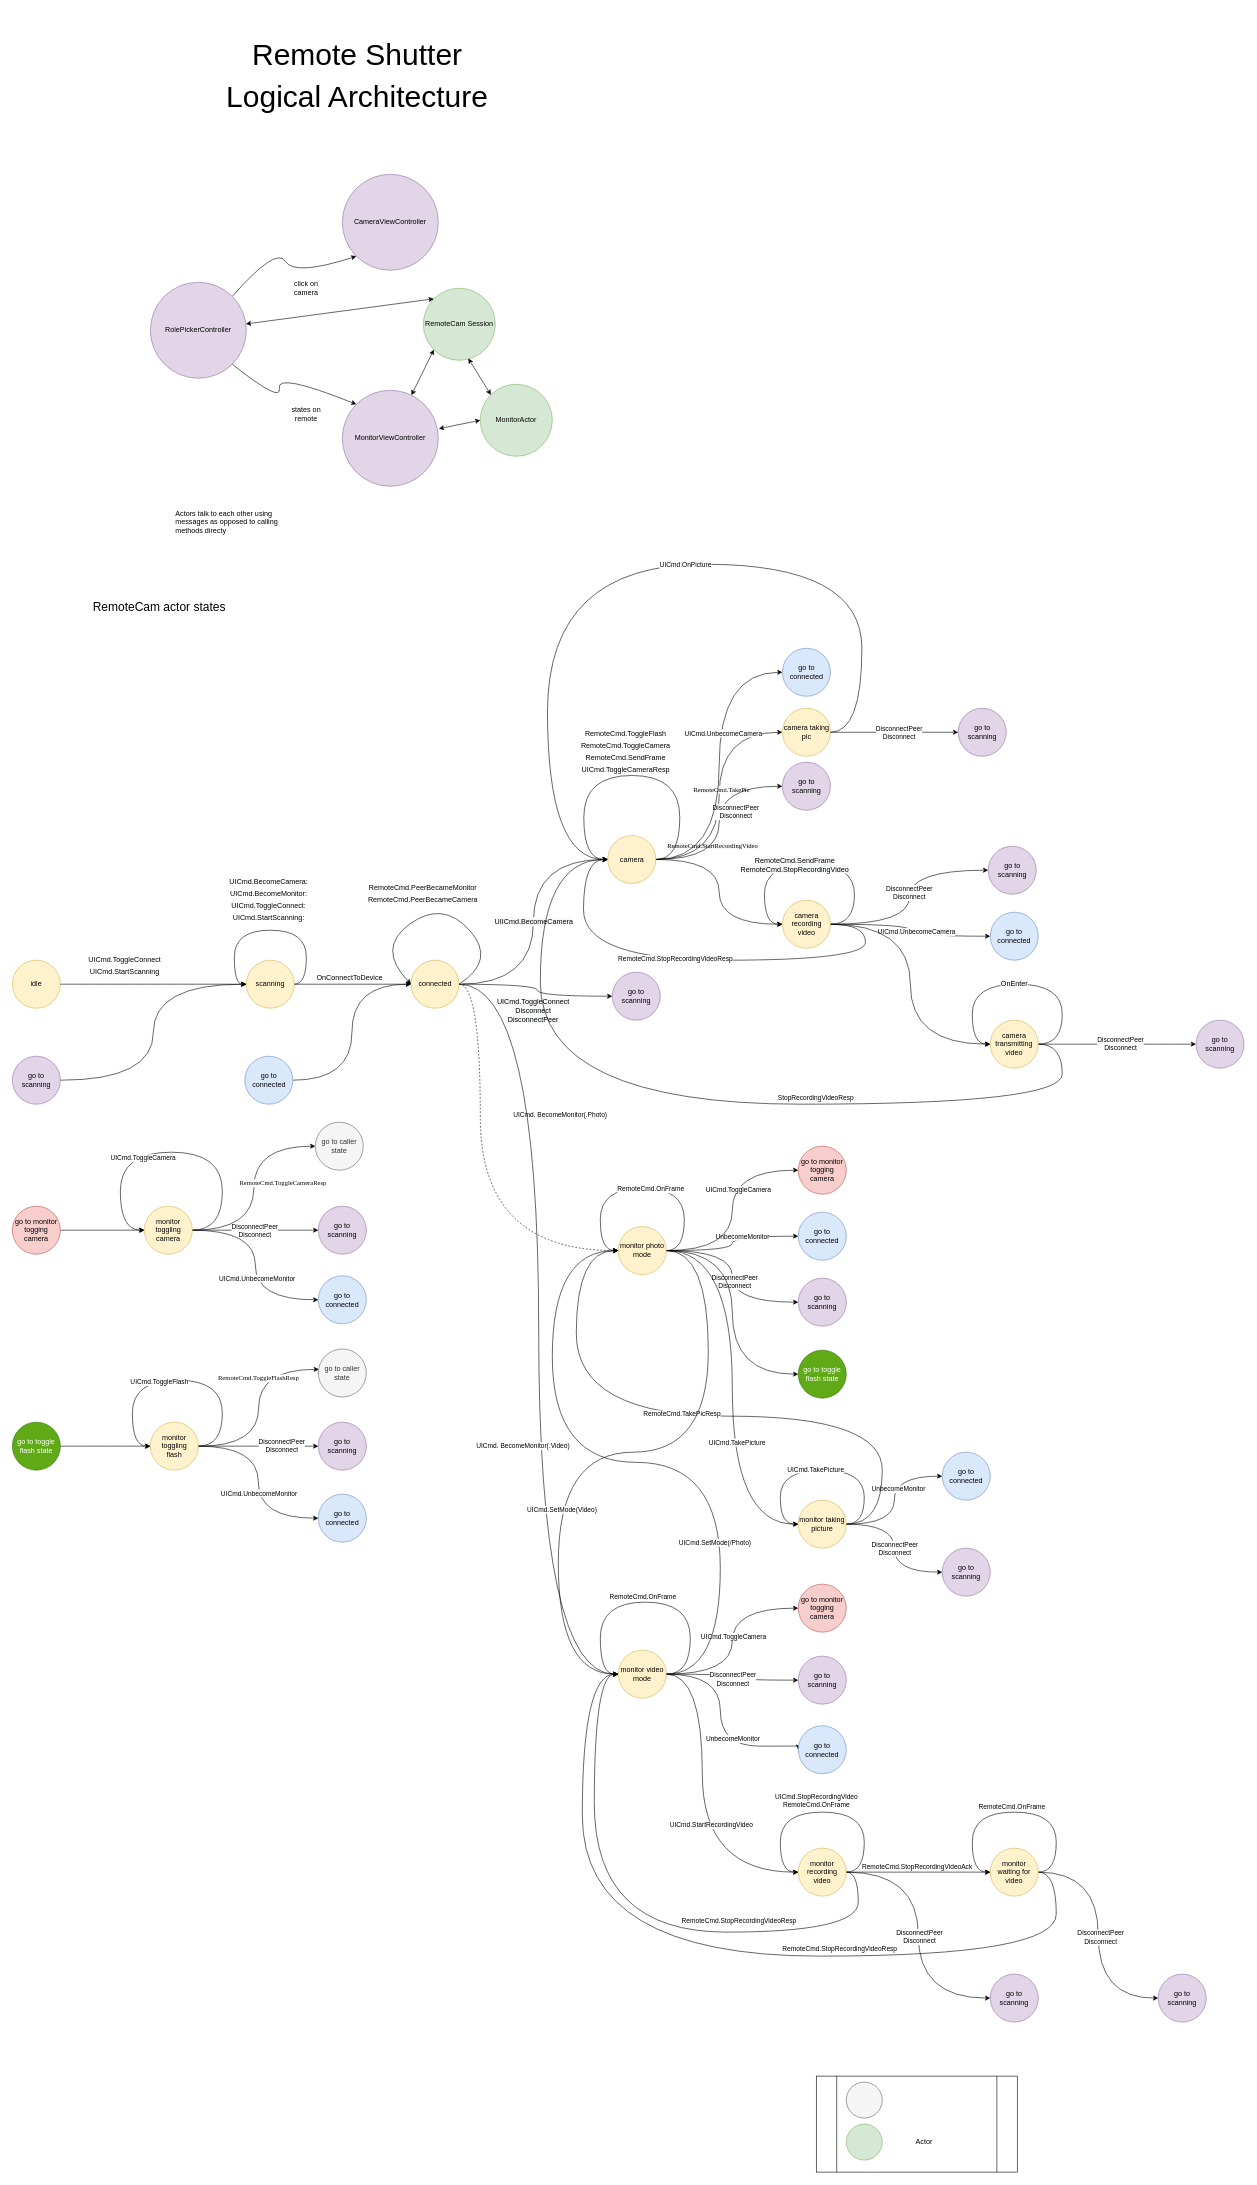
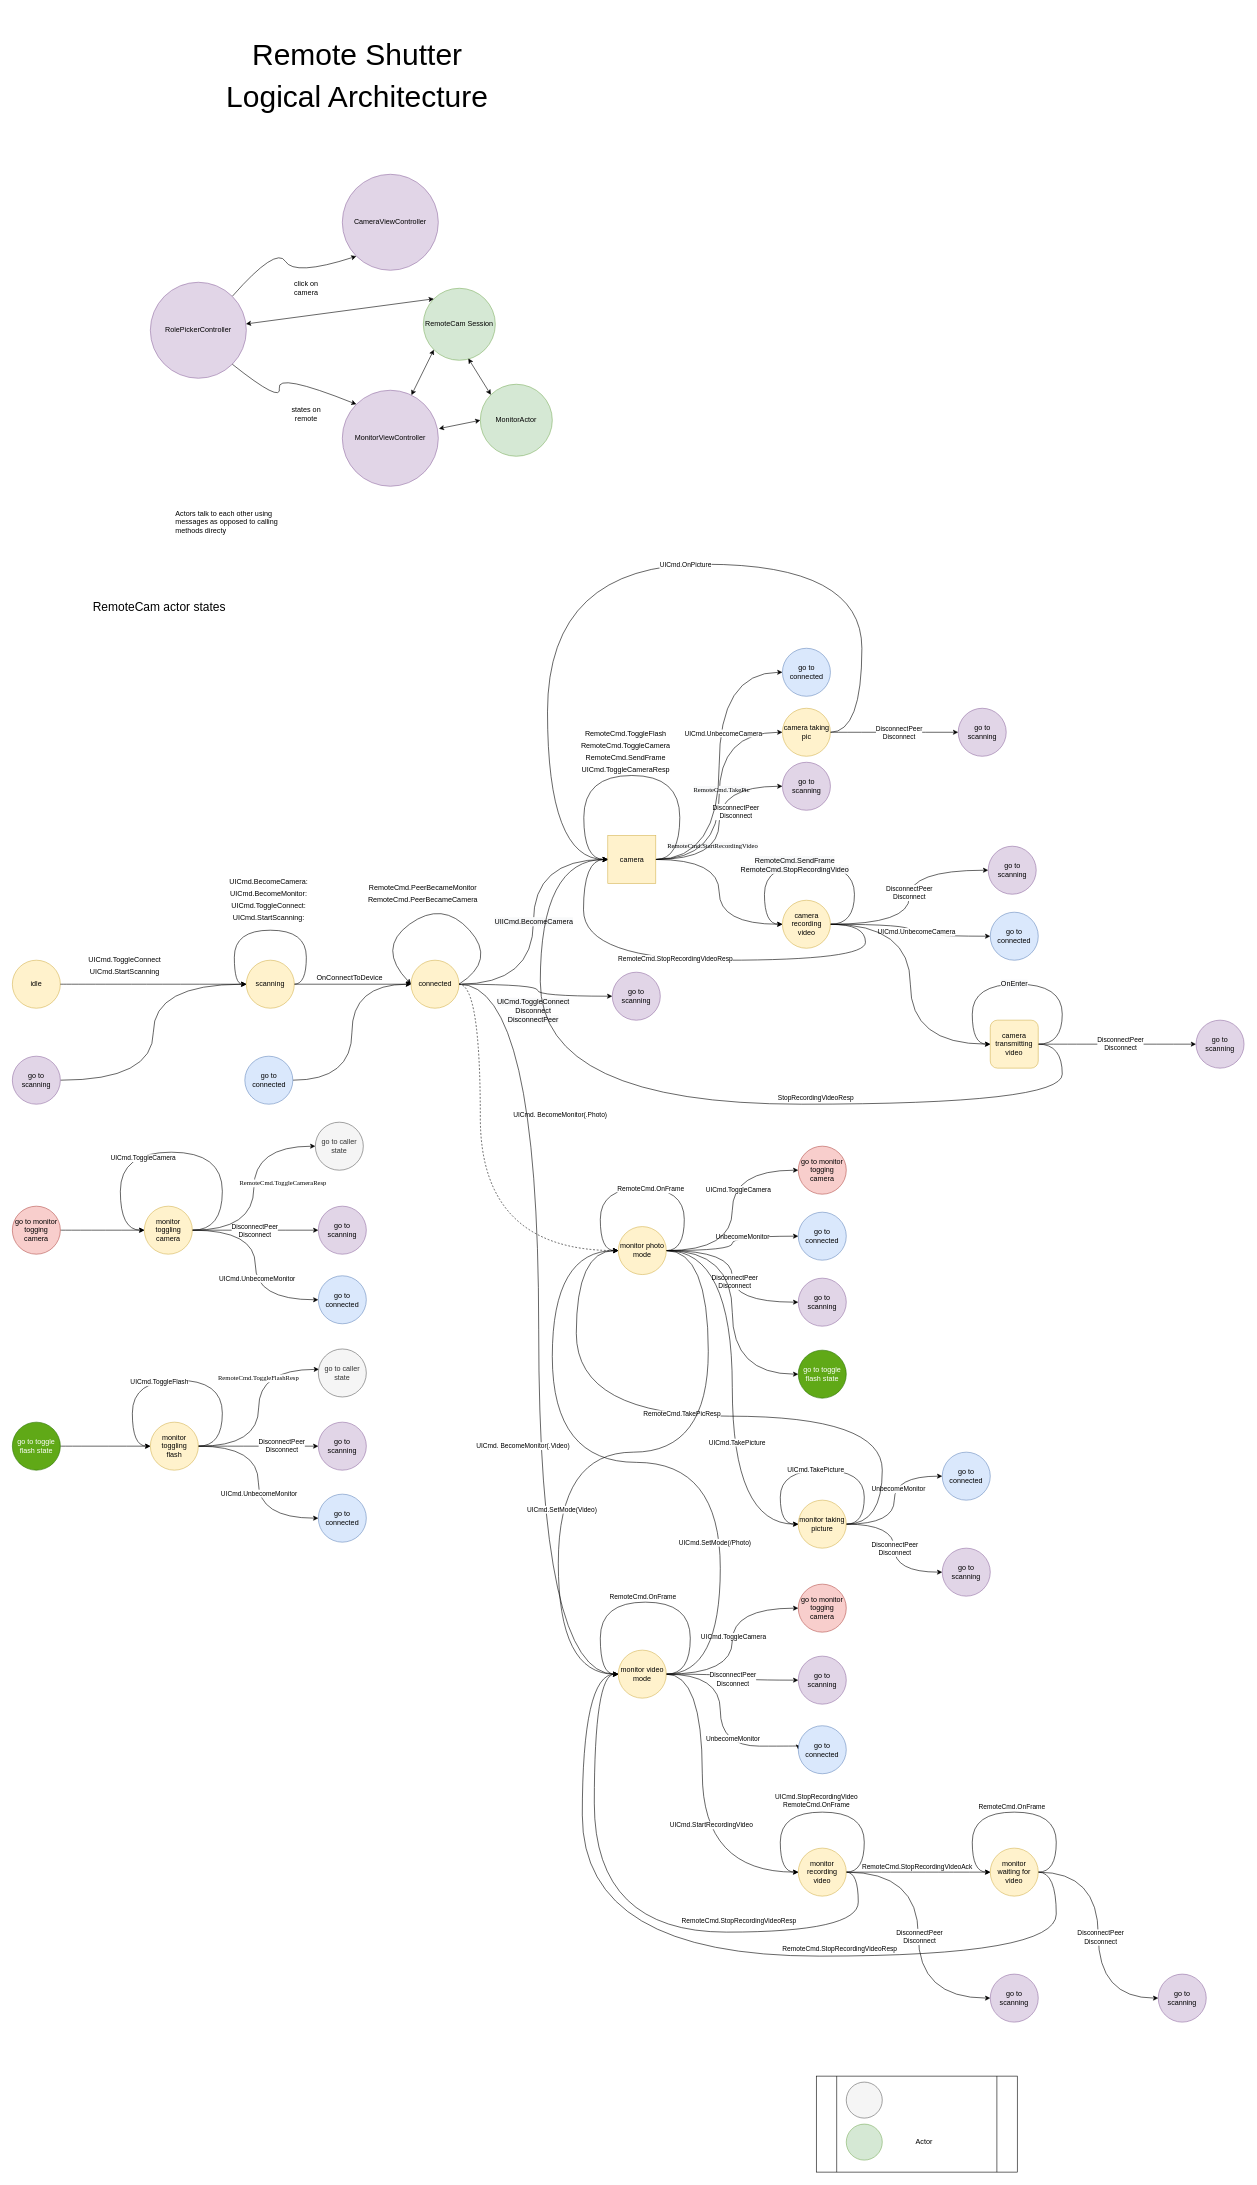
(632, 860) -> (632, 860)
(1014, 1044) -> (1014, 1044)
